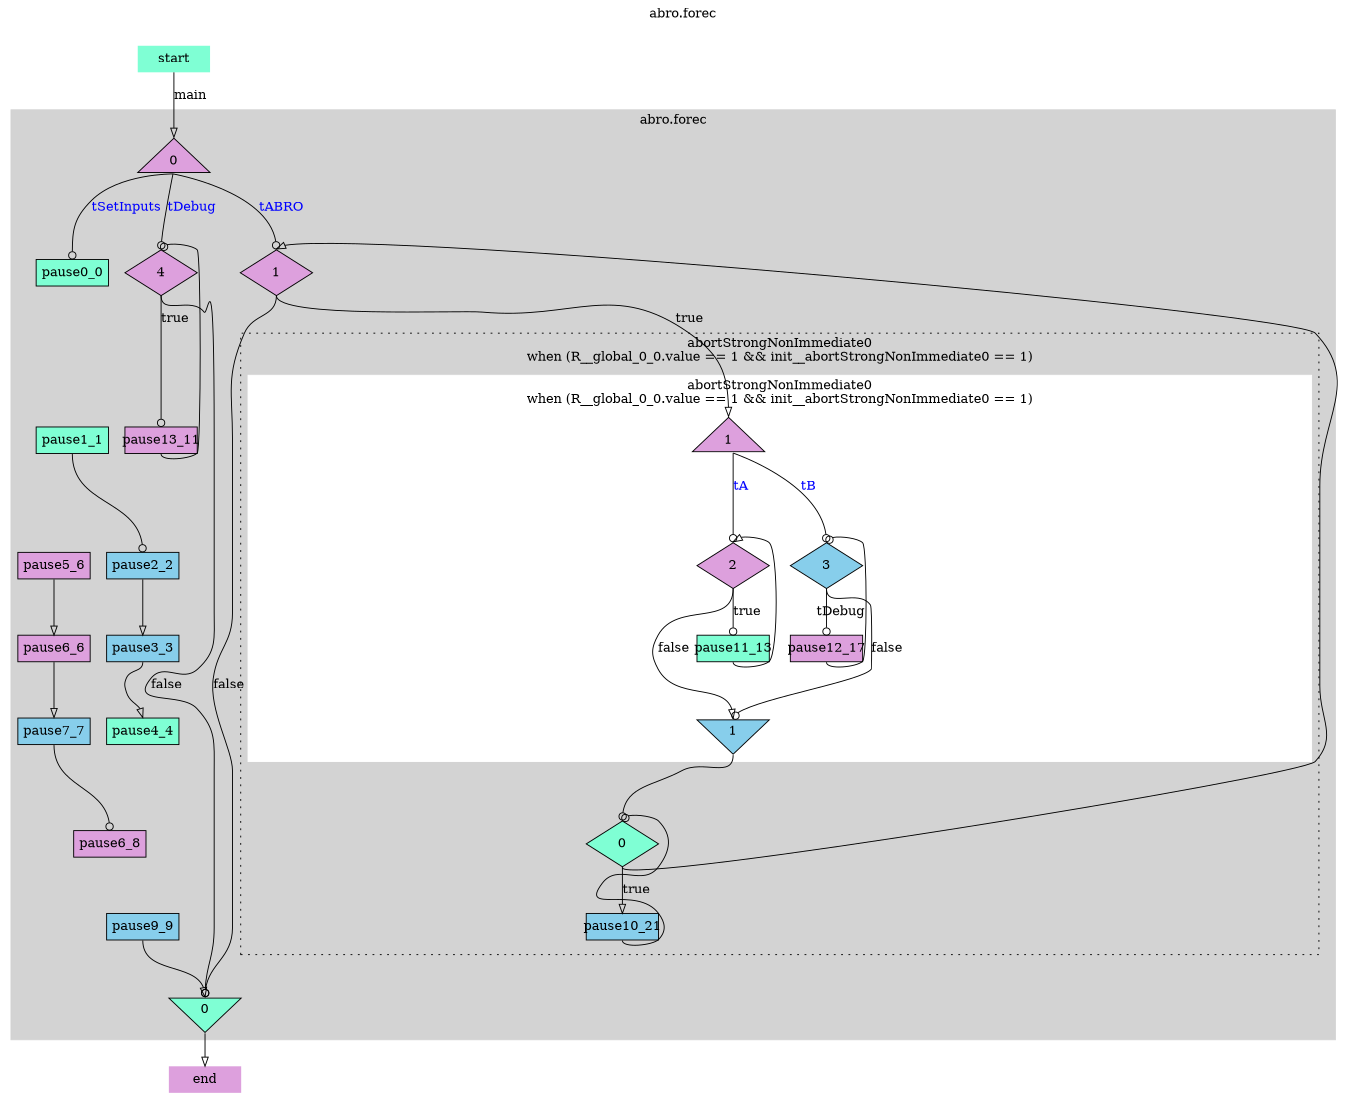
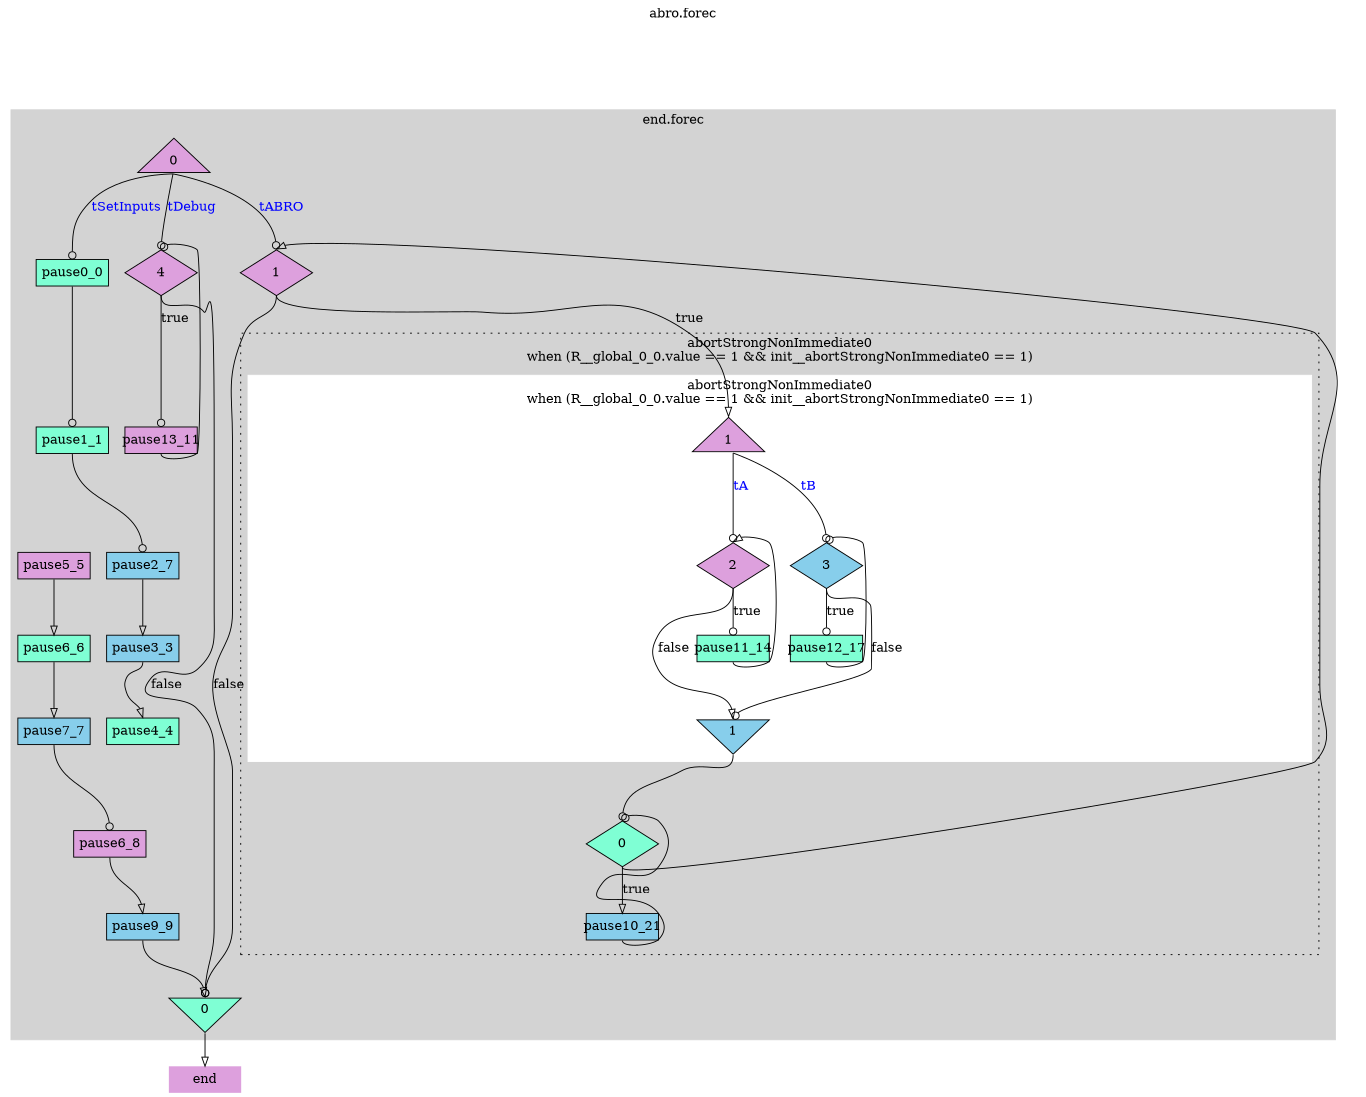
(174, 59) -> none
(673, 120) -> (673, 120)
none -> (72, 353)
(54, 566) -> (54, 566)
(143, 566) -> (143, 566)
(841, 612) -> (841, 612)
(54, 648) -> (54, 648)
(733, 648) -> (733, 648)
(826, 648) -> (826, 648)
none -> (123, 883)
